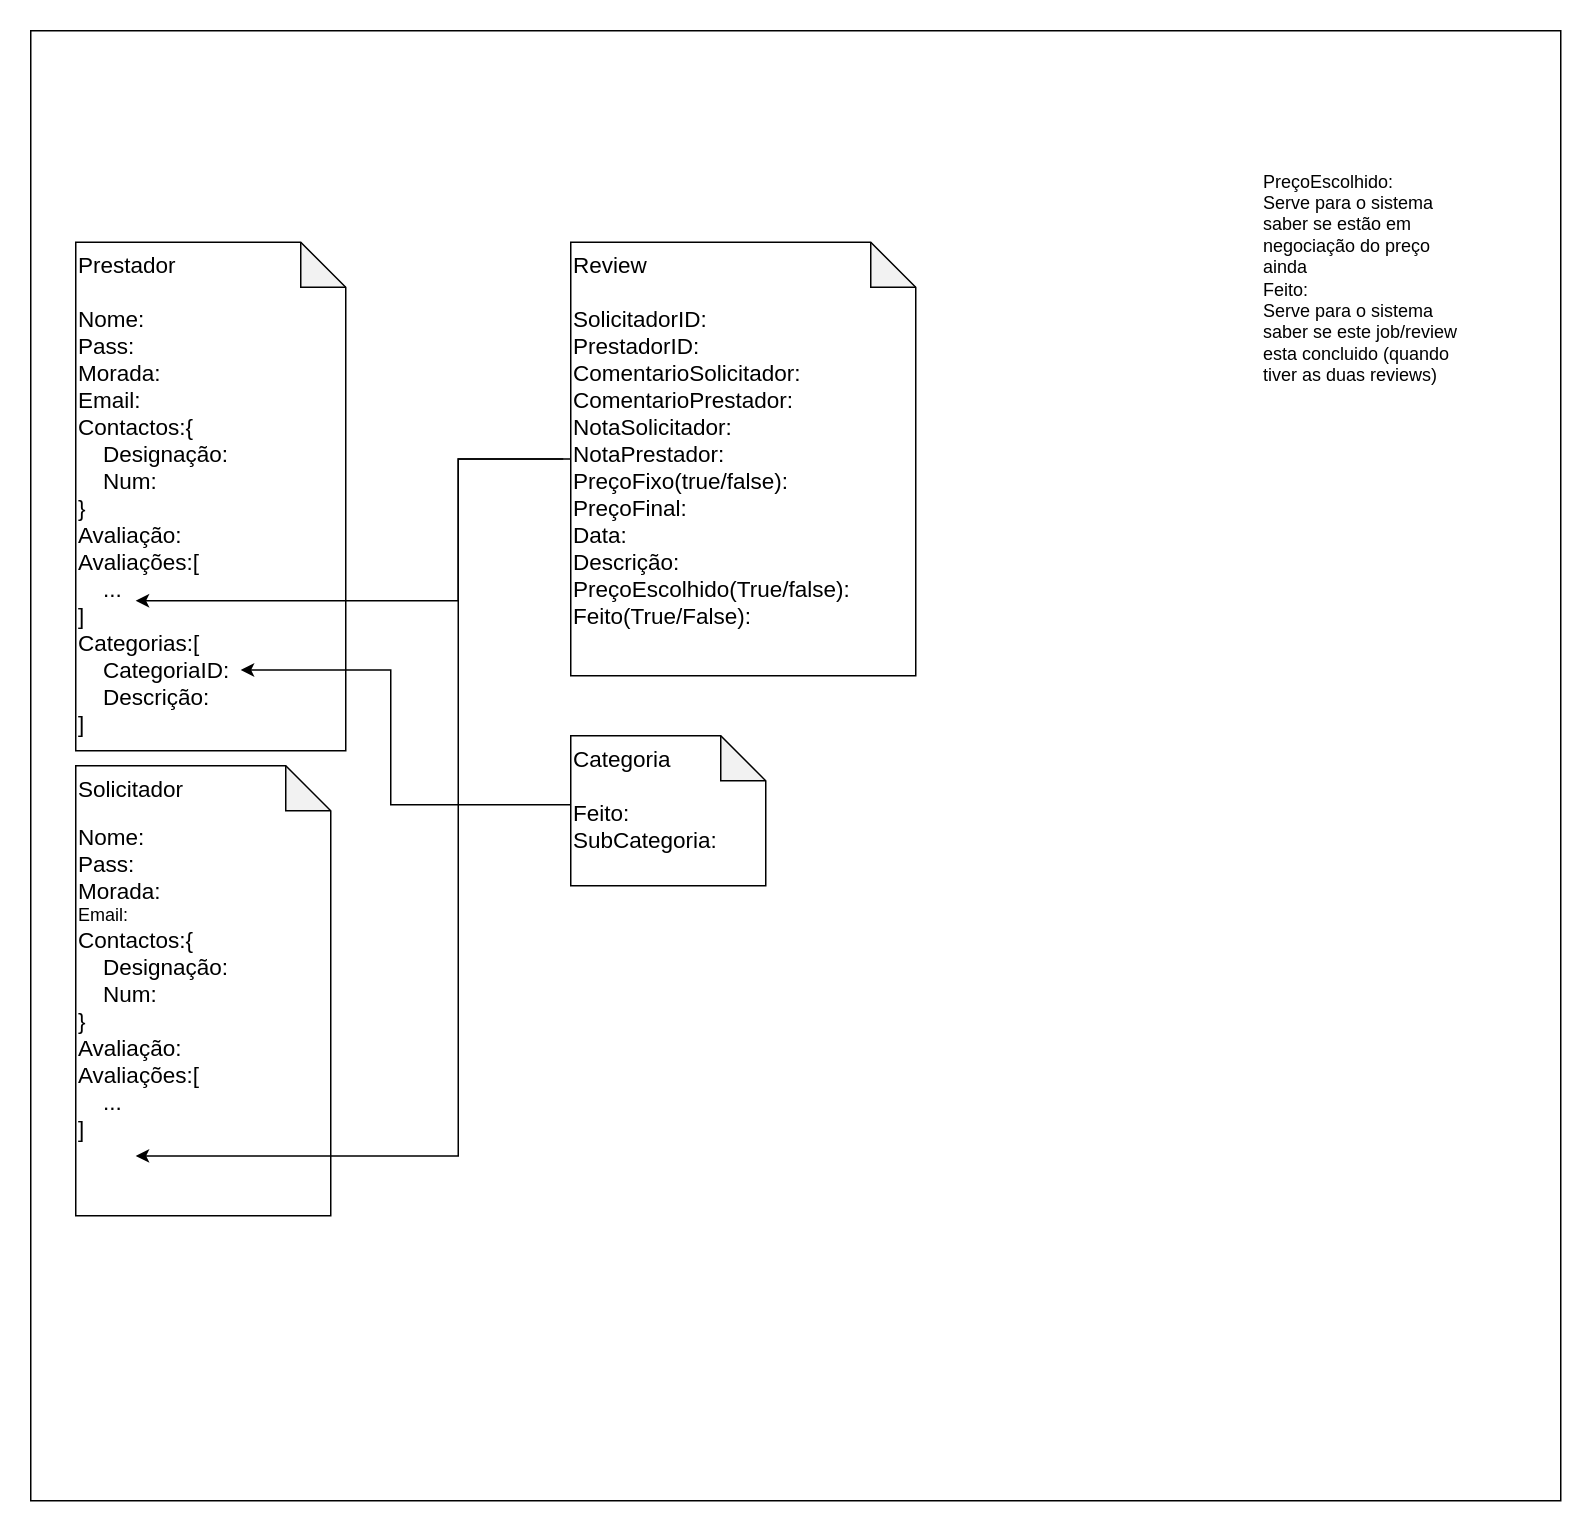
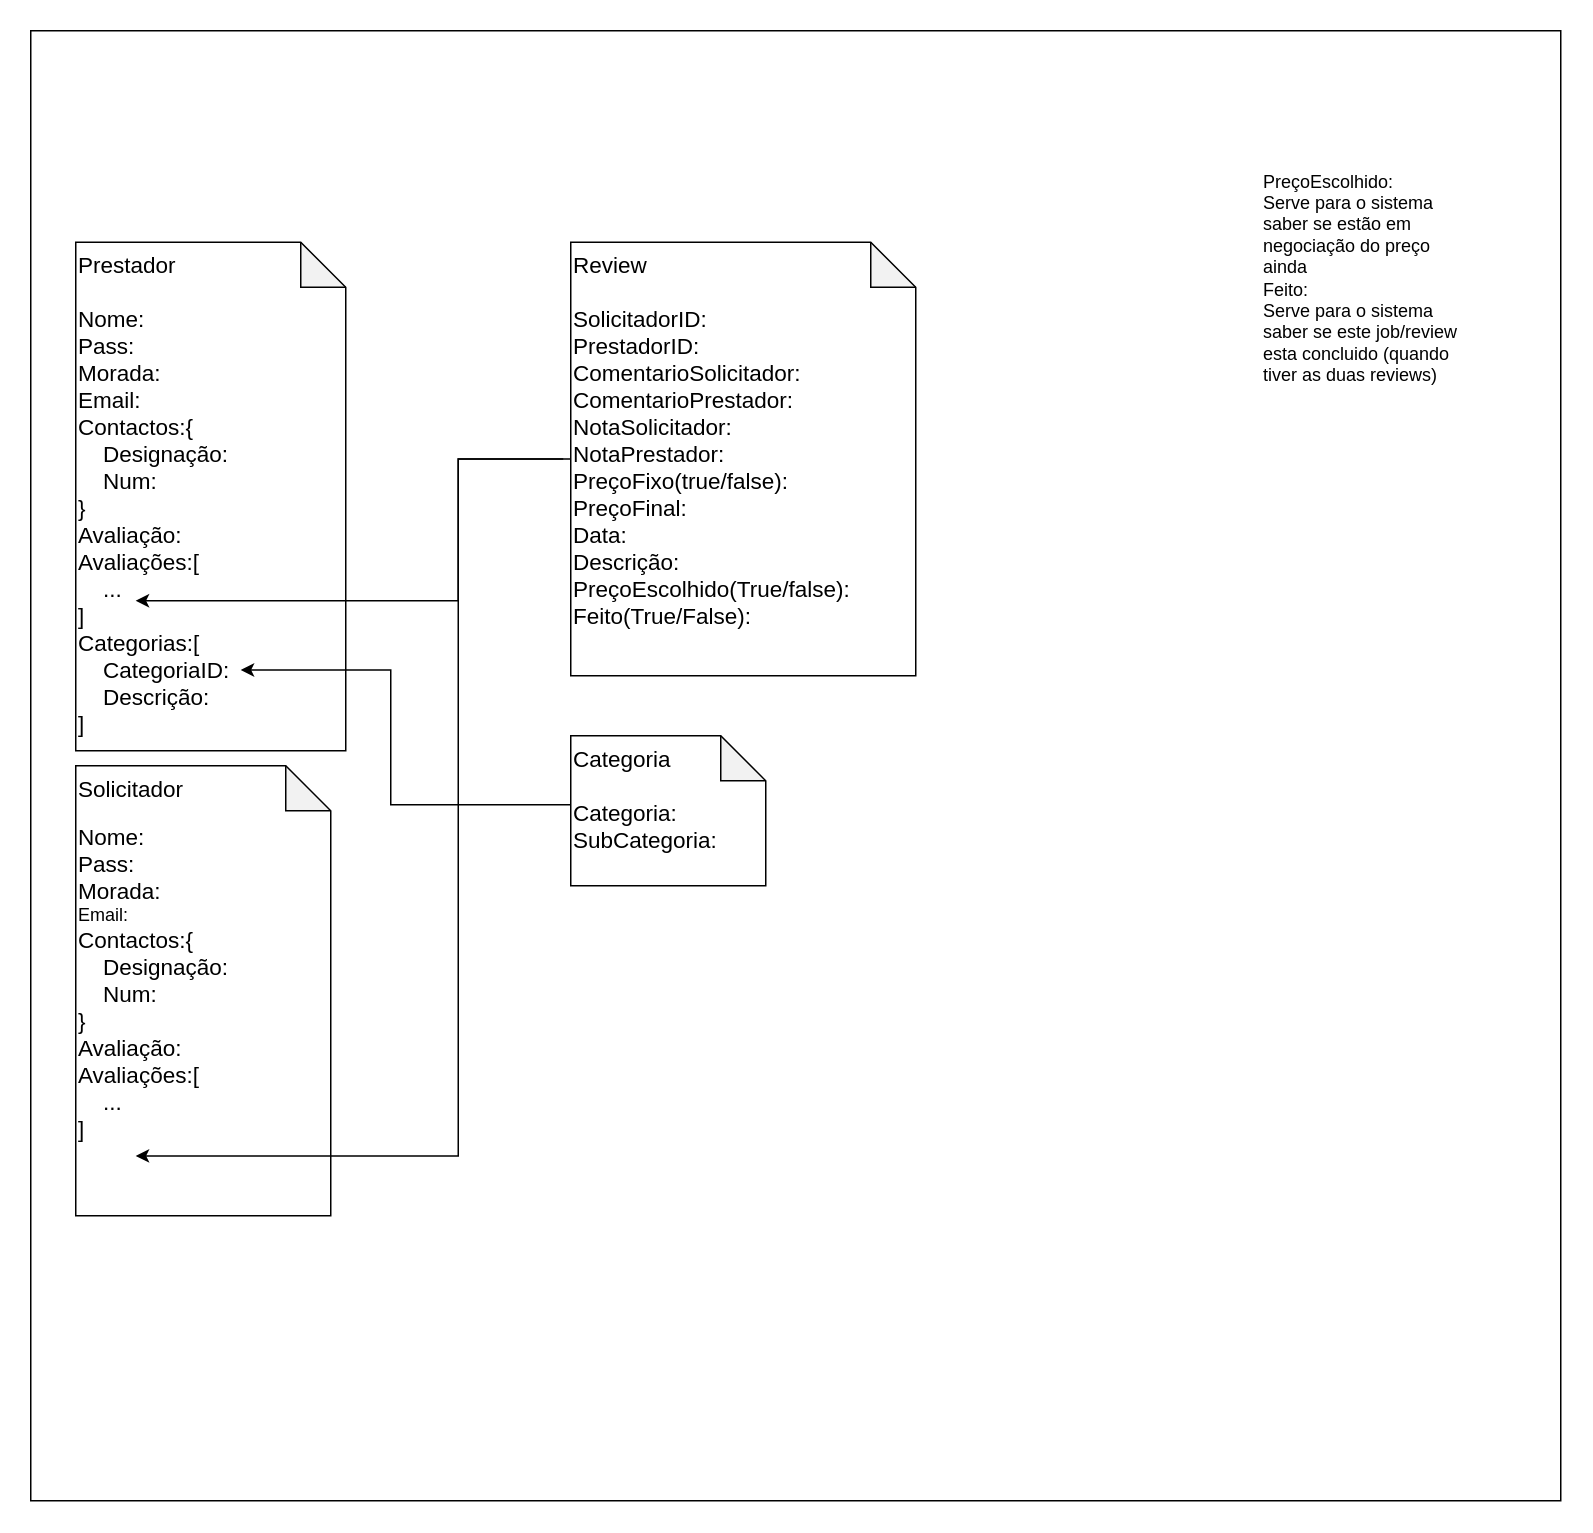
(635, 779) -> (635, 779)
